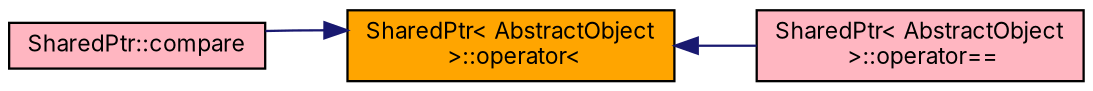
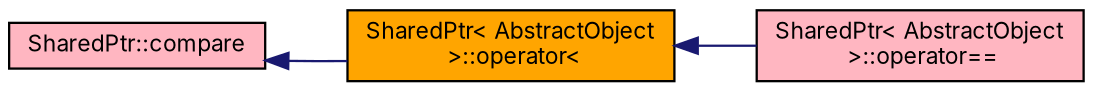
(295, 30) -> (318, 61)
